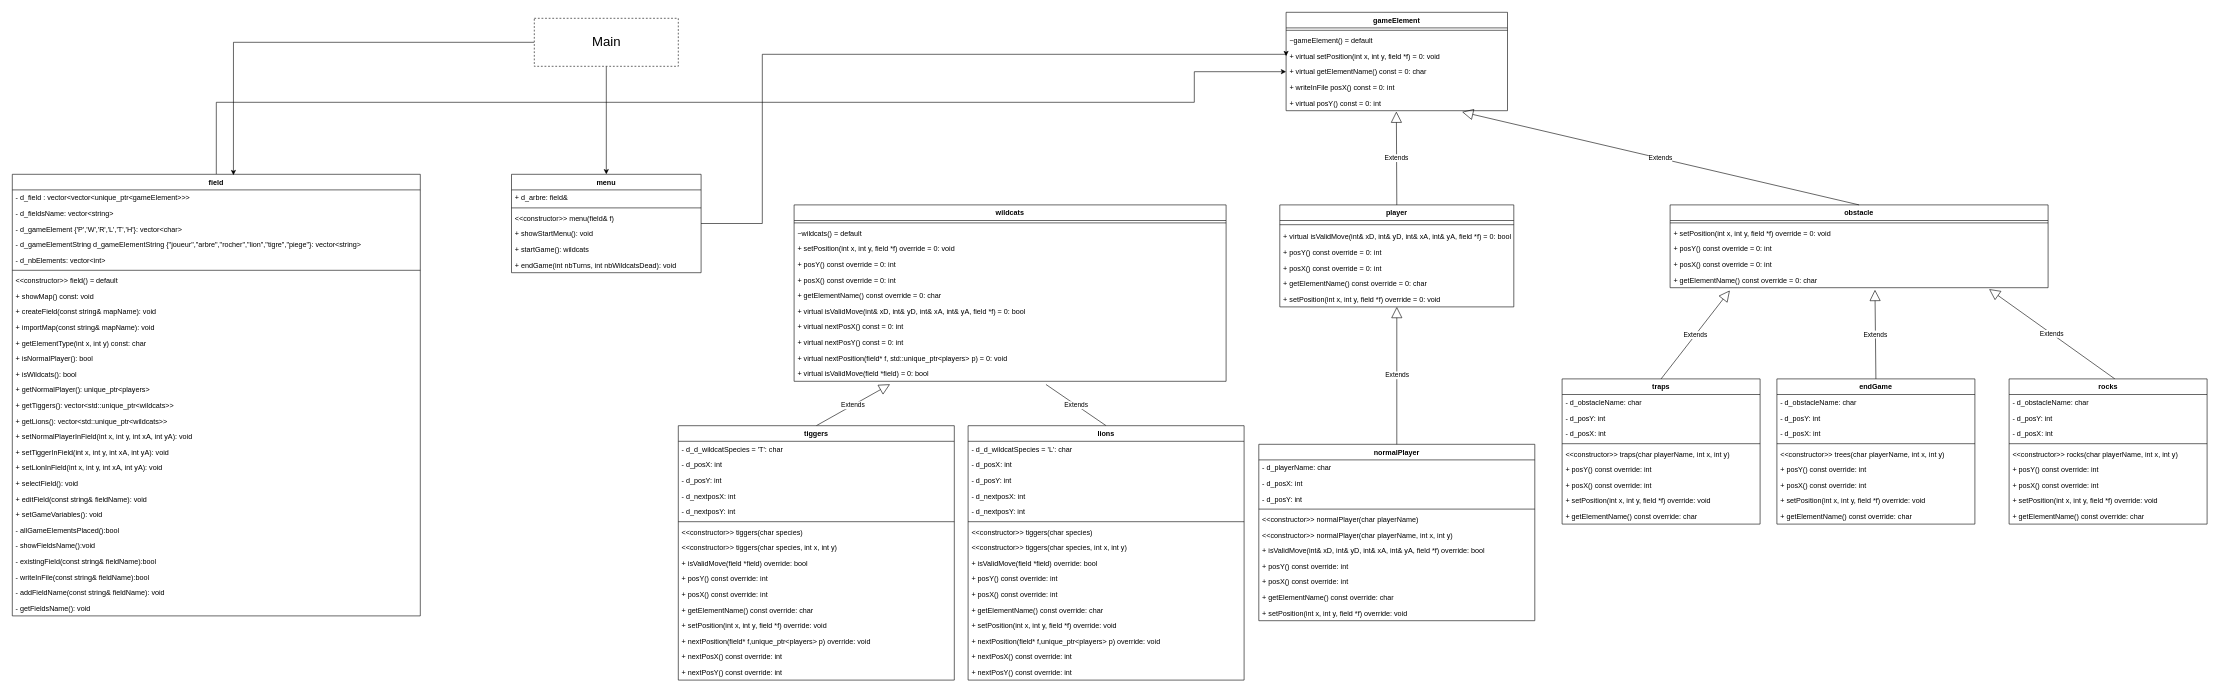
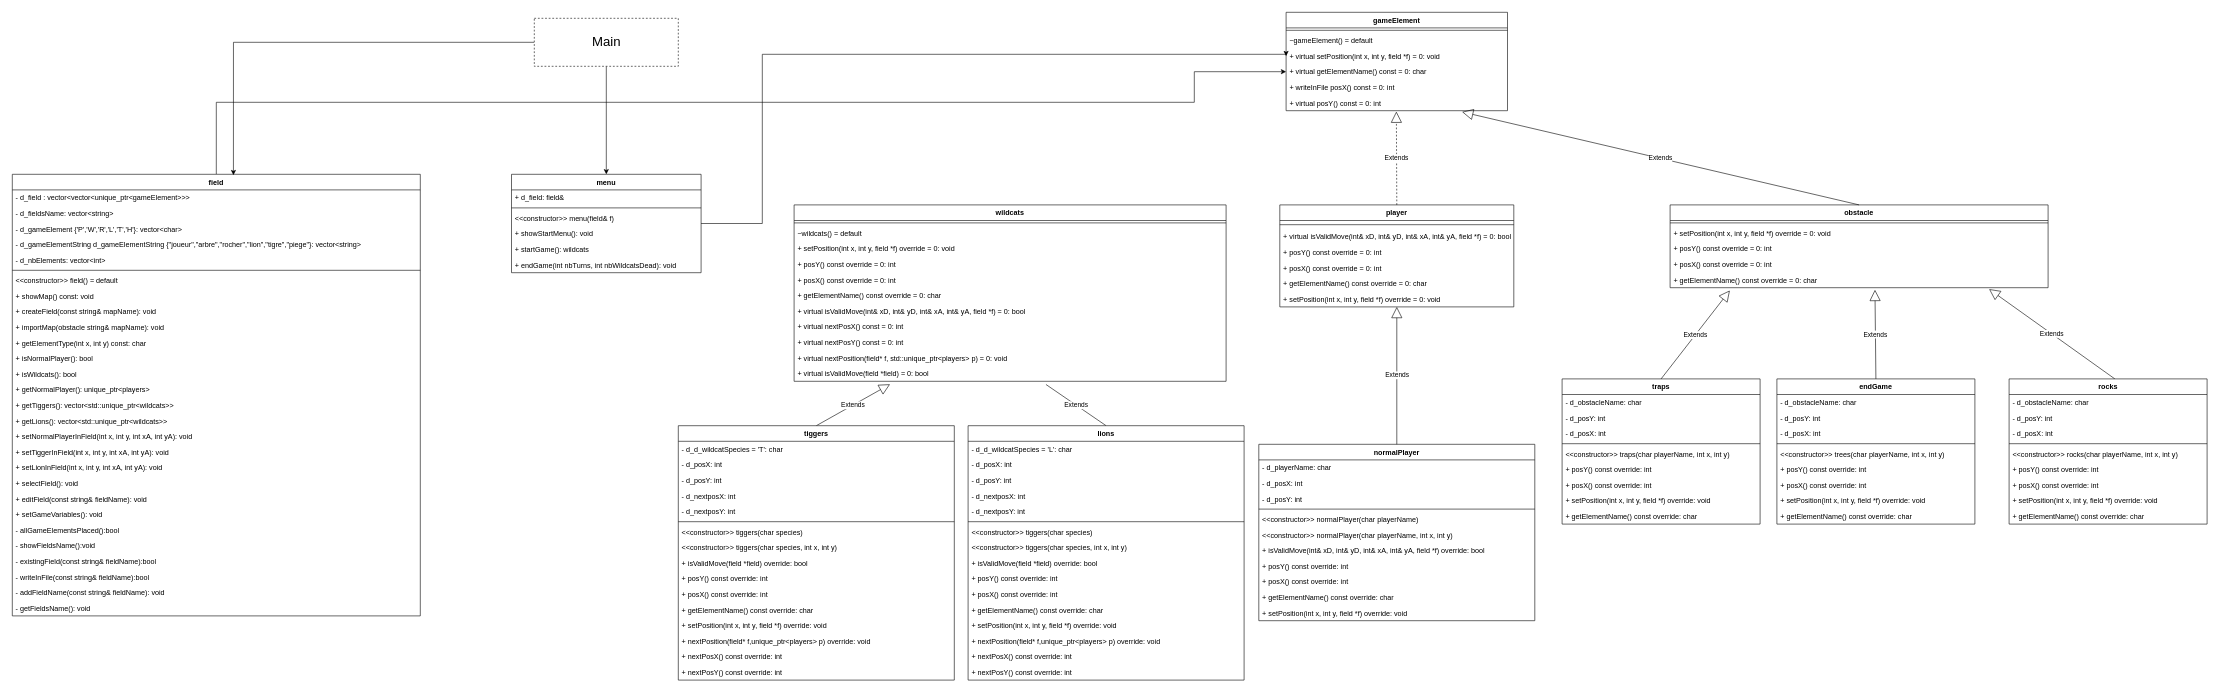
(1397, 164) -> (1397, 164)
(544, 198) -> (543, 198)
(90, 328) -> (95, 328)
